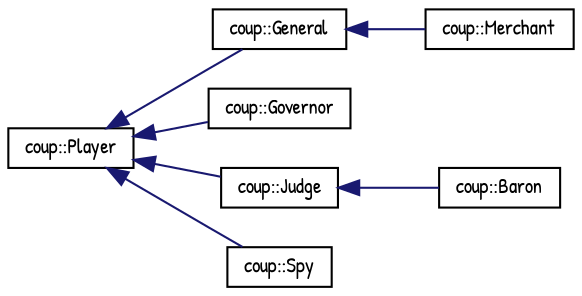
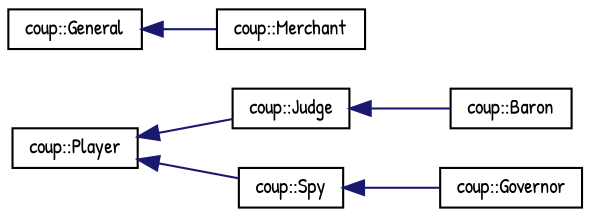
(184, 83) -> none
(181, 127) -> (402, 188)
